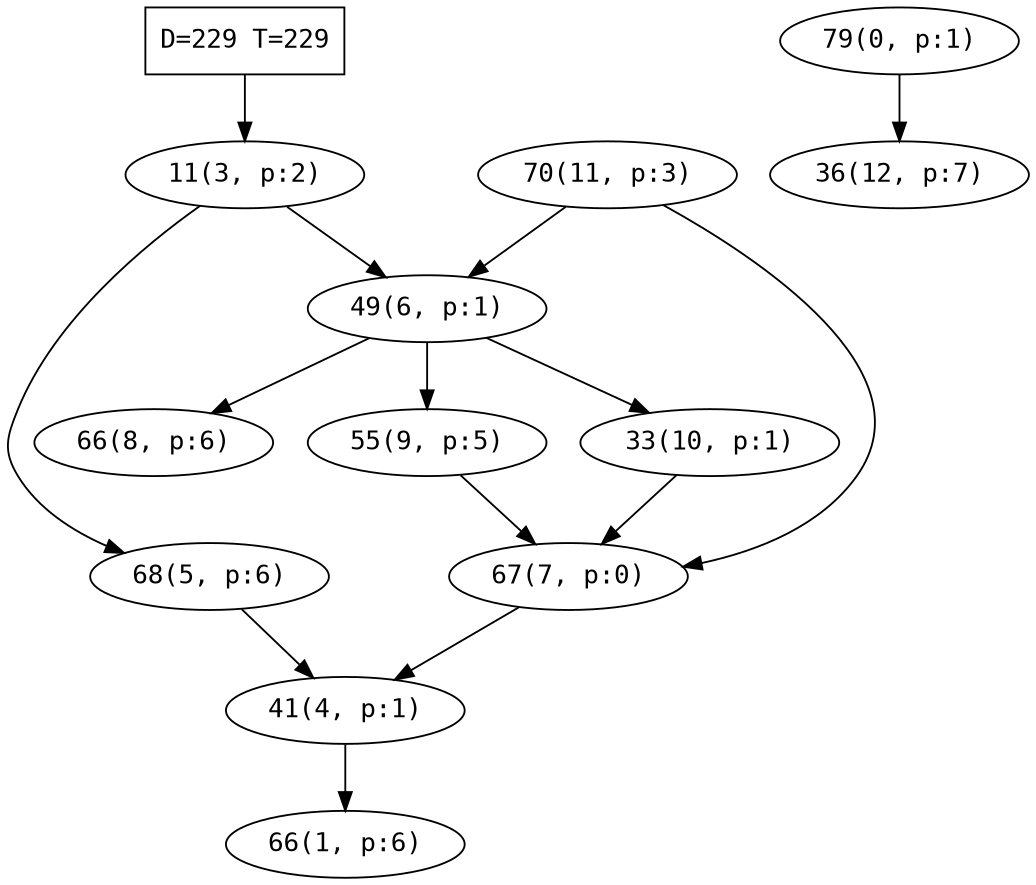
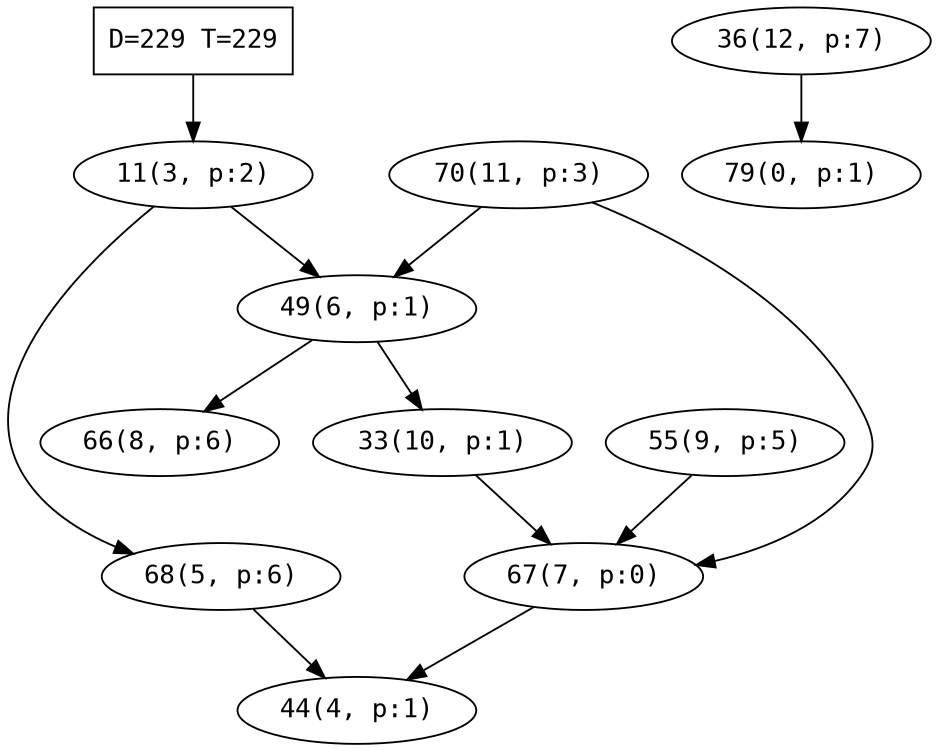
(899, 99) -> (801, 99)
(427, 367) -> none
(345, 710) -> (357, 710)
(345, 844) -> none
